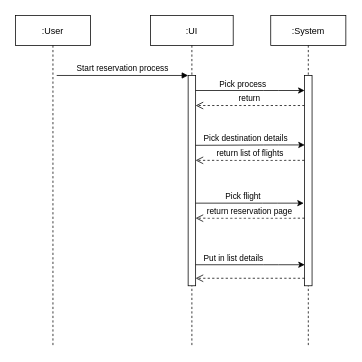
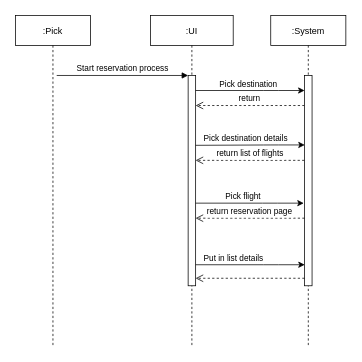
(53, 31) -> (53, 31)
(247, 85) -> (249, 90)
